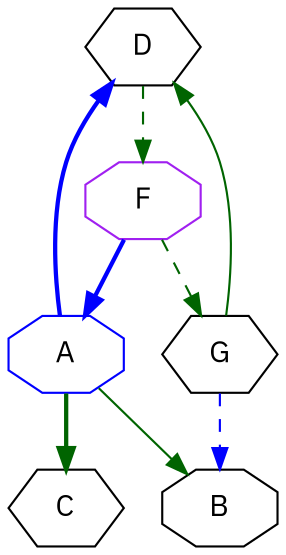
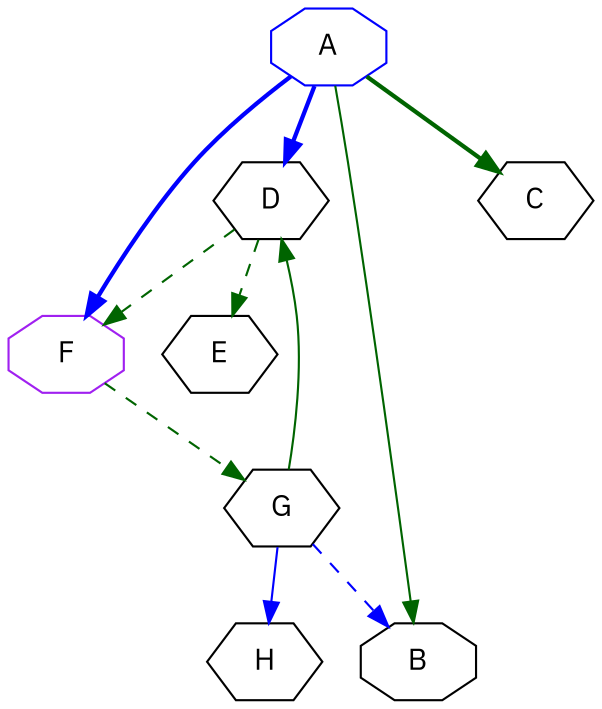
(110, 268) -> (182, 176)
none -> (220, 354)
none -> (265, 662)
